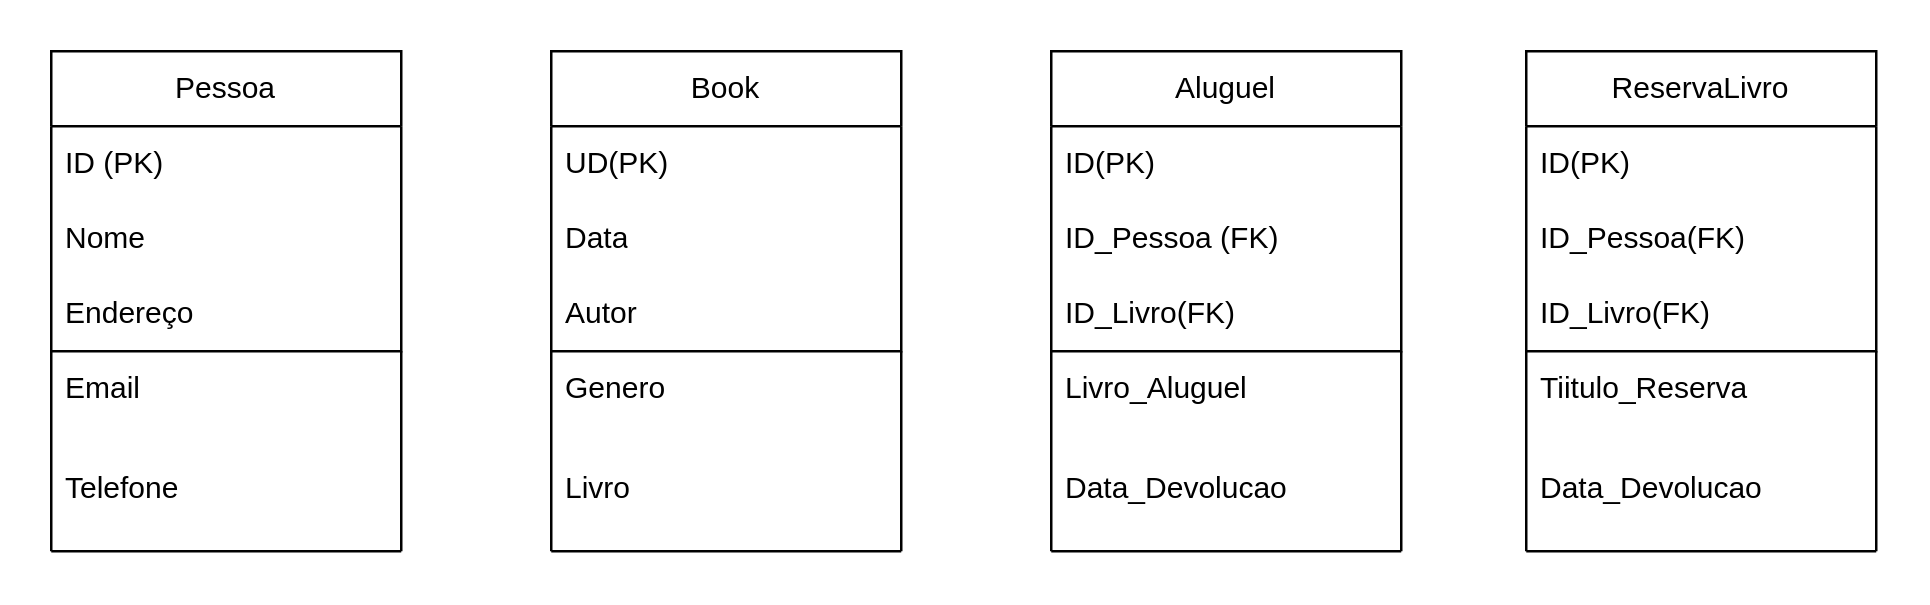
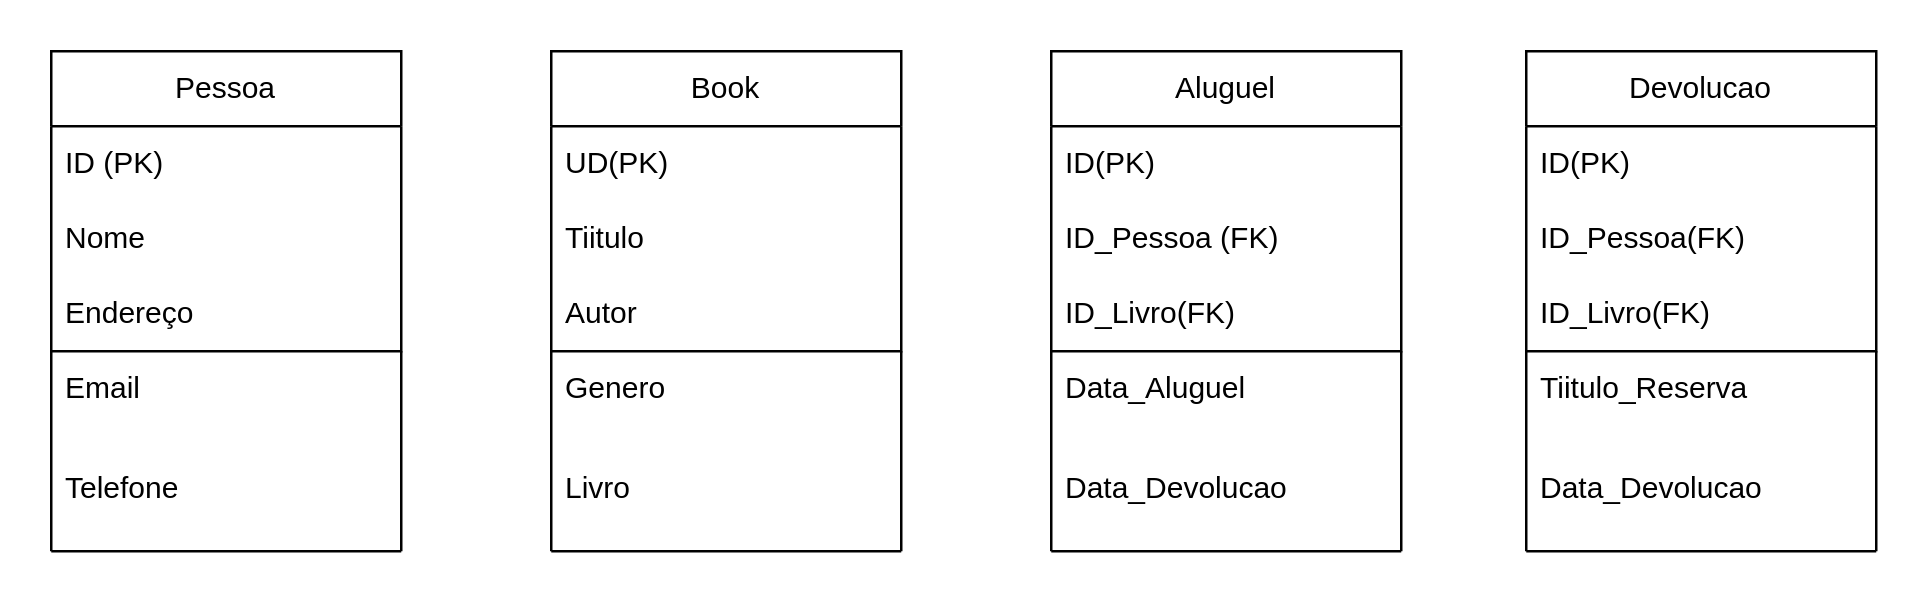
(1701, 89) -> (1701, 89)
(600, 239) -> (613, 239)
(1164, 389) -> (1159, 389)
